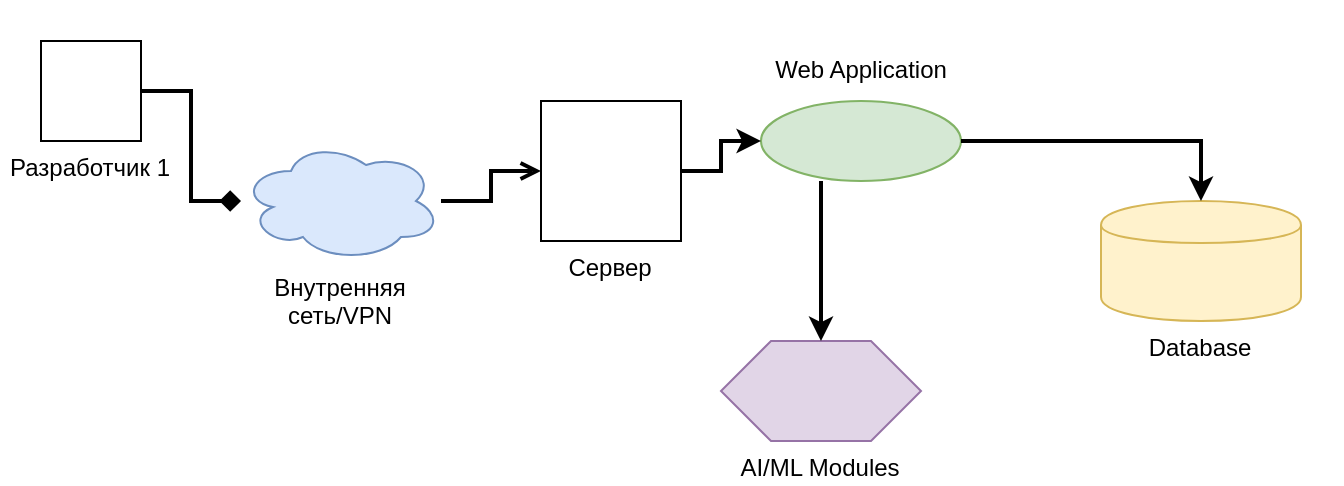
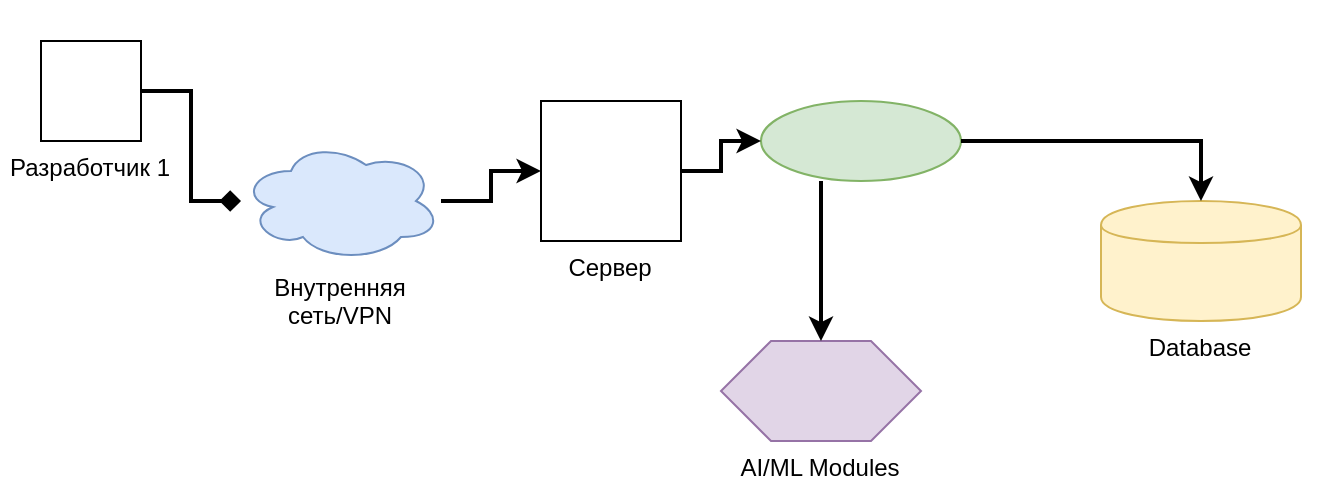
(861, 71) -> none
(523, 171) -> (521, 171)
